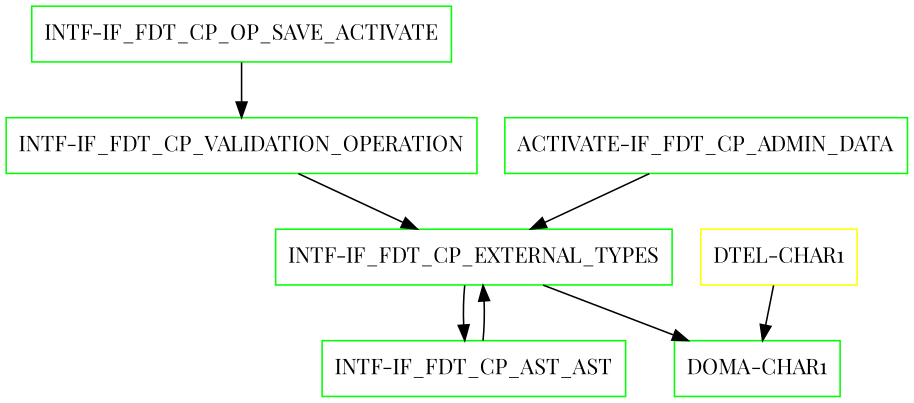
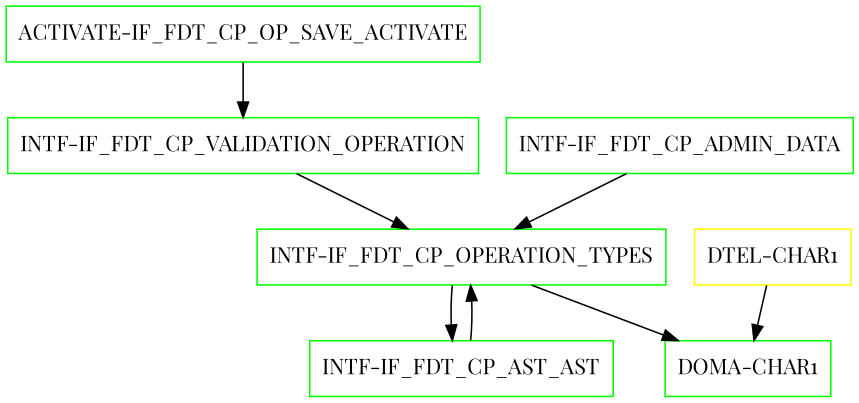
(242, 34) -> (243, 34)
(706, 146) -> (680, 146)
(474, 257) -> (461, 257)
